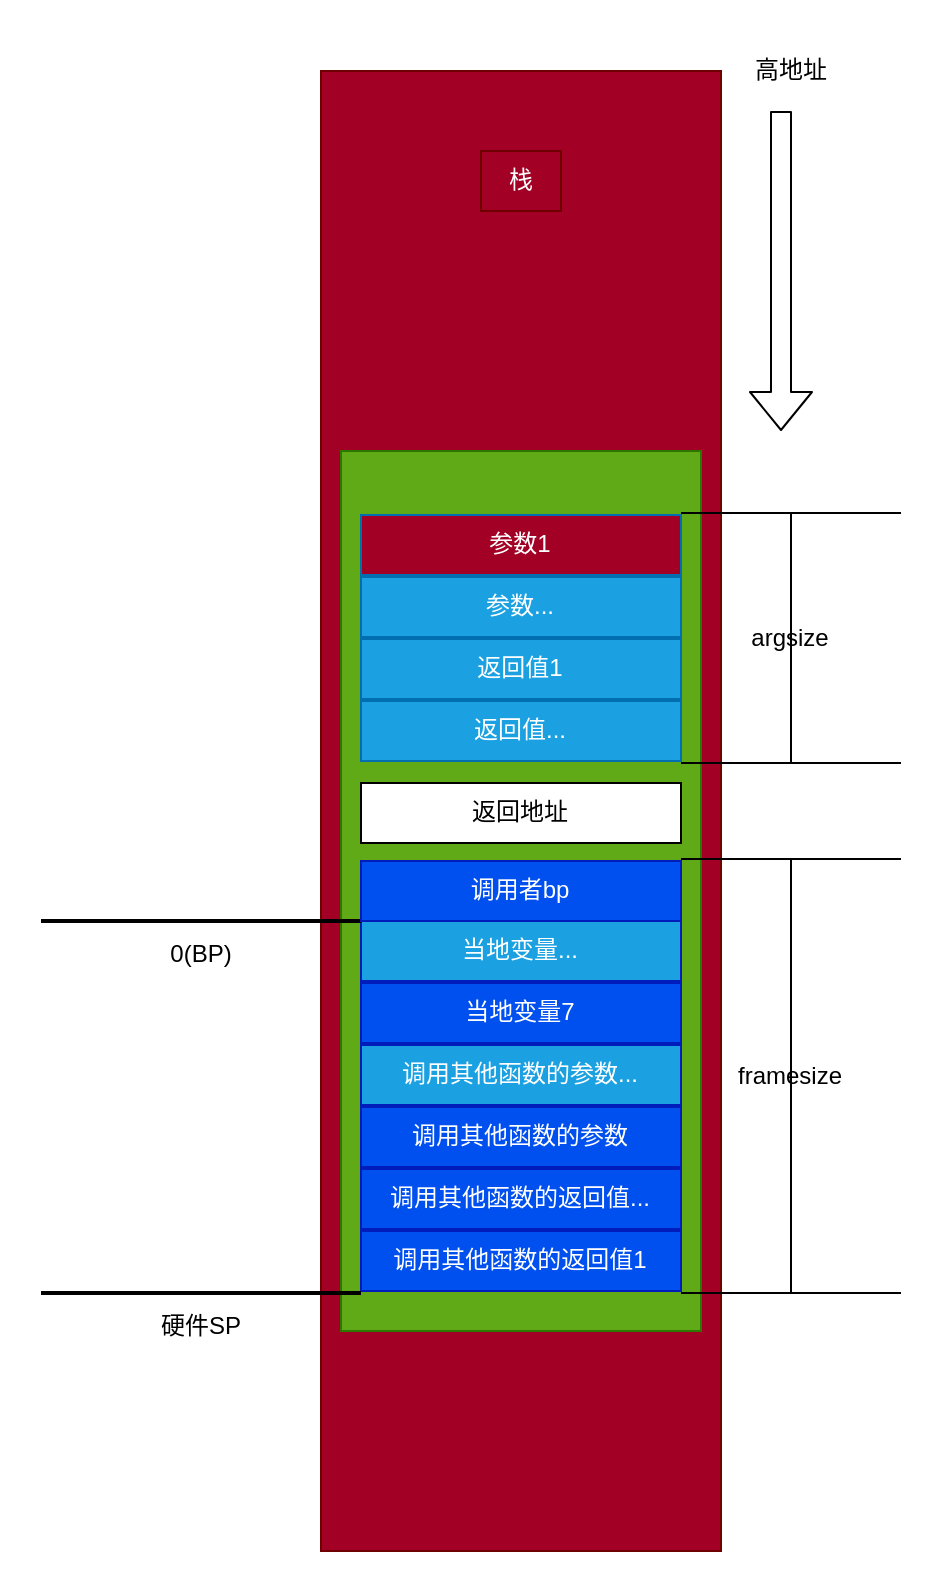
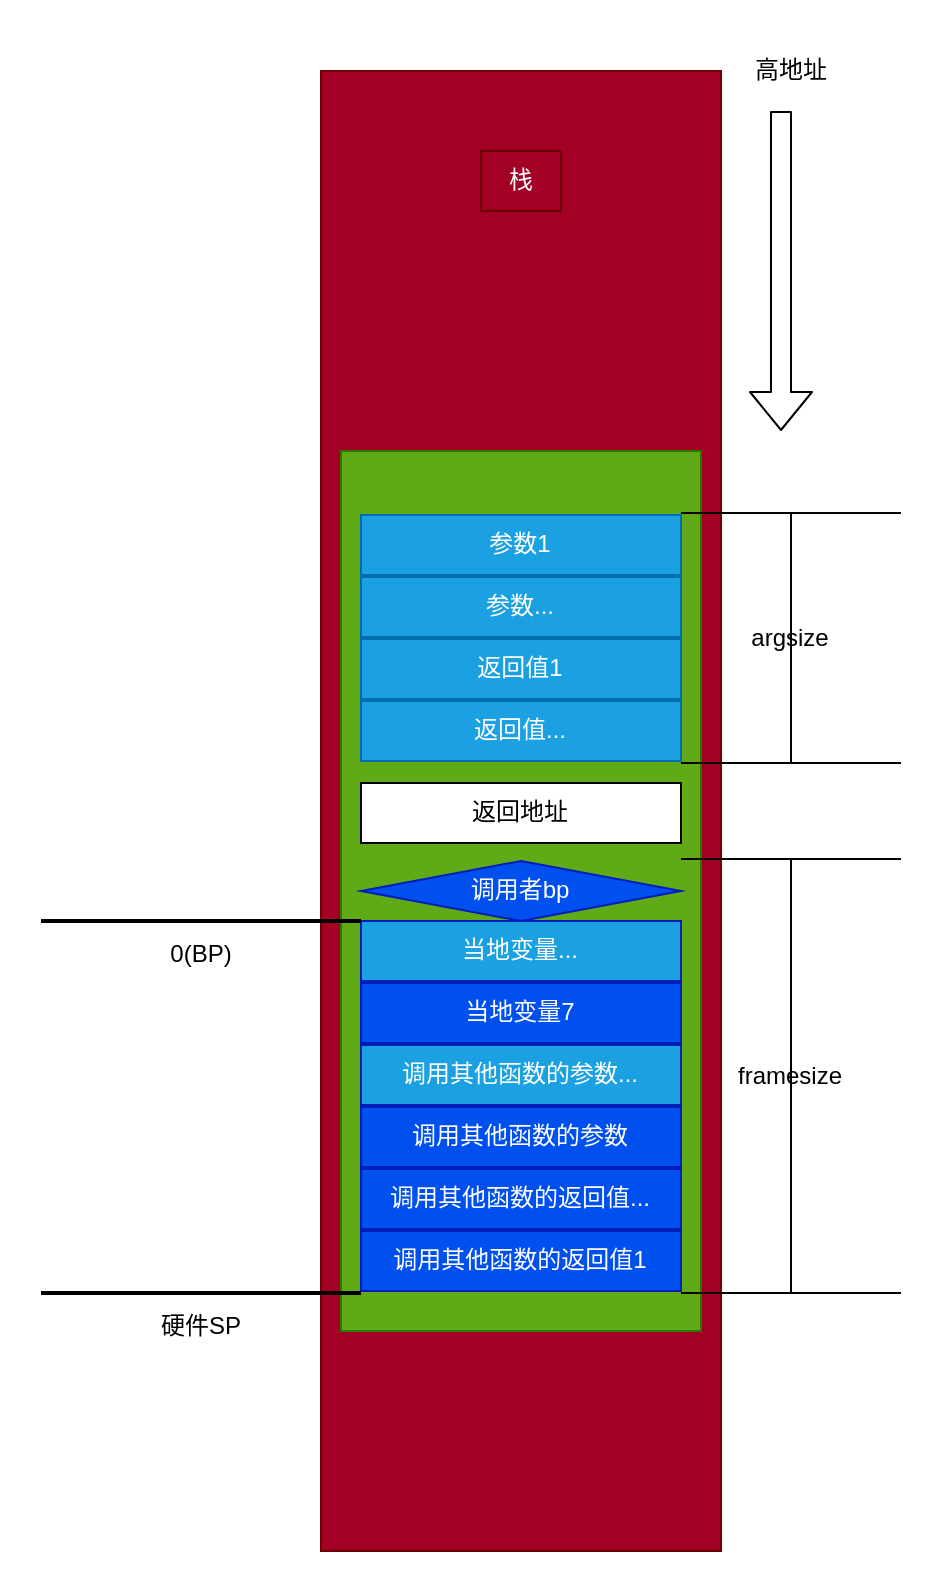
(521, 545) -> (521, 545)
(521, 891) -> (521, 891)
